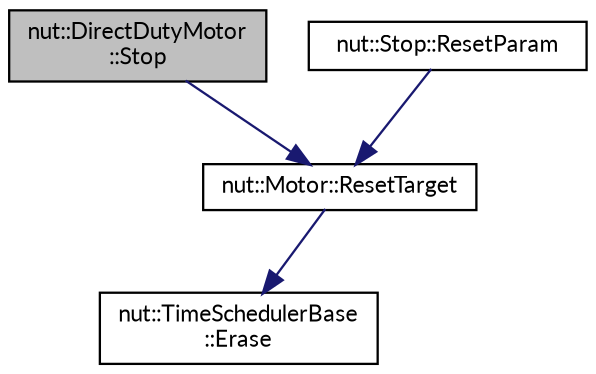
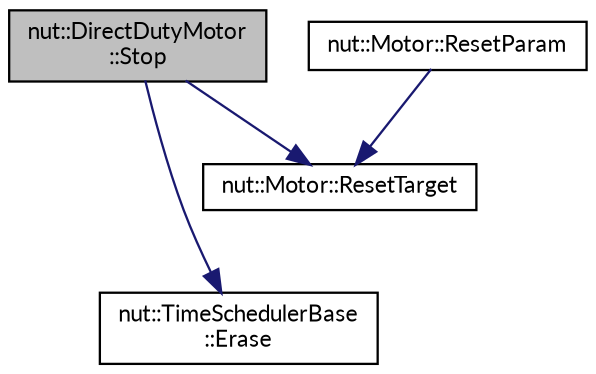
(448, 46) -> (448, 46)
(301, 242) -> (173, 178)
